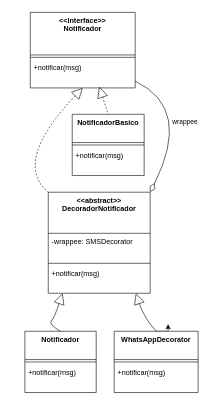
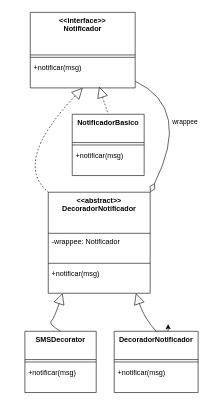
(94, 242) -> (90, 242)
(60, 340) -> (60, 340)
(156, 340) -> (156, 340)
